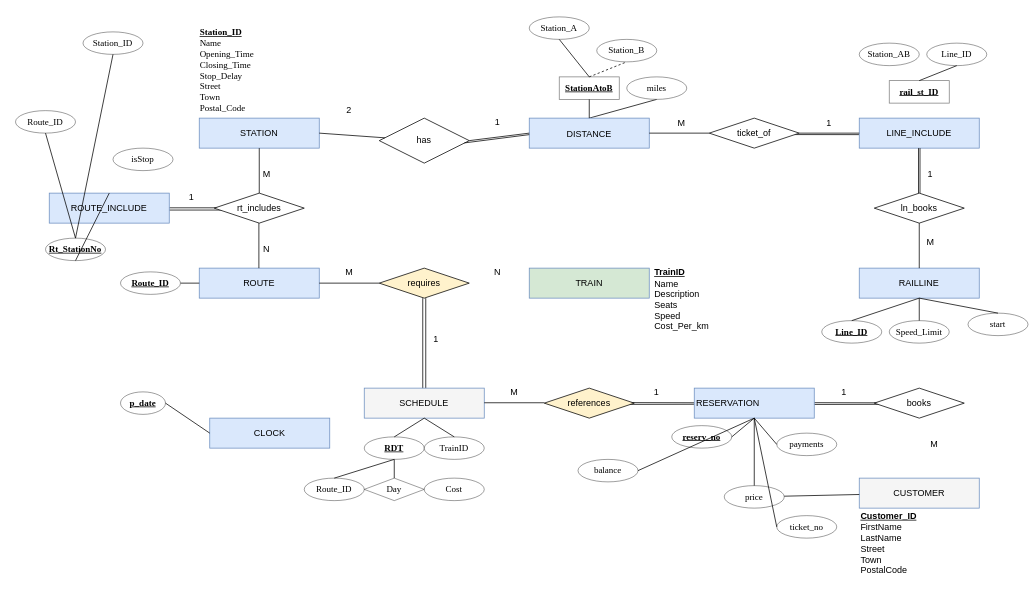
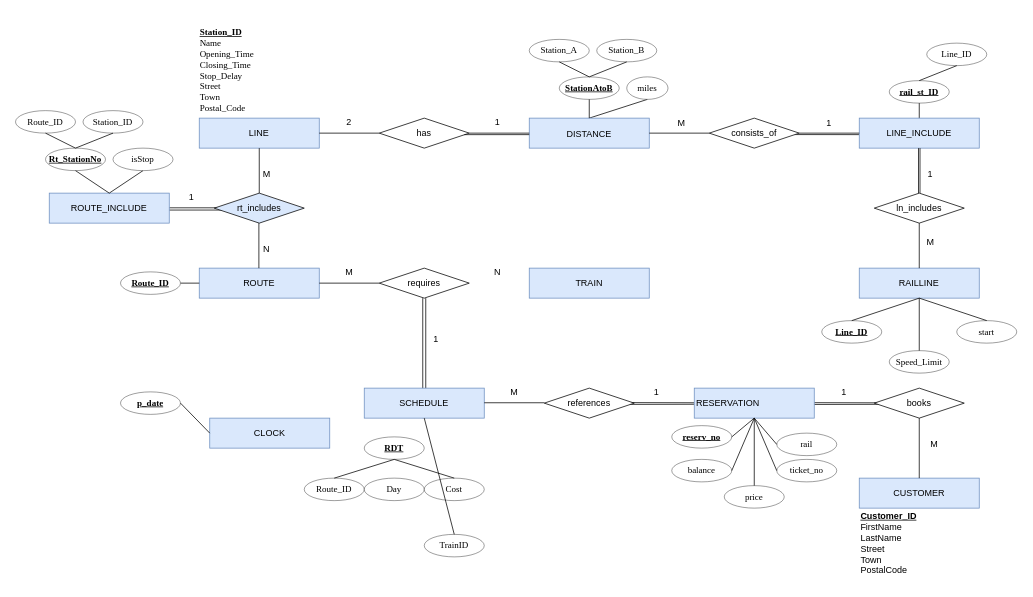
(559, 28) -> (559, 51)
(113, 43) -> (113, 122)
(889, 54) -> none
(608, 69) -> (608, 69)
(589, 88) -> (589, 88)
(657, 88) -> (647, 88)
(919, 92) -> (919, 92)
none -> (919, 110)
(349, 111) -> (349, 122)
(259, 133) -> (259, 133)
(754, 133) -> (754, 133)
(424, 141) -> (424, 133)
none -> (127, 181)
(259, 208) -> (259, 208)
(919, 208) -> (919, 208)
(75, 249) -> (75, 159)
(424, 283) -> (424, 283)
(589, 283) -> (589, 283)
(698, 300) -> none
(998, 324) -> (987, 332)
(919, 332) -> (919, 362)
(143, 403) -> (150, 403)
(424, 403) -> (424, 403)
(589, 403) -> (589, 403)
(409, 428) -> none
(807, 444) -> (807, 444)
(454, 448) -> (454, 546)
none -> (425, 469)
(394, 470) -> none
(608, 471) -> (702, 471)
(394, 489) -> (394, 489)
(919, 493) -> (919, 493)
(822, 495) -> (919, 448)
(807, 527) -> (807, 471)
